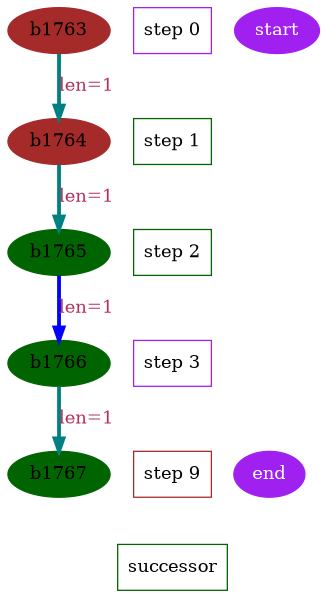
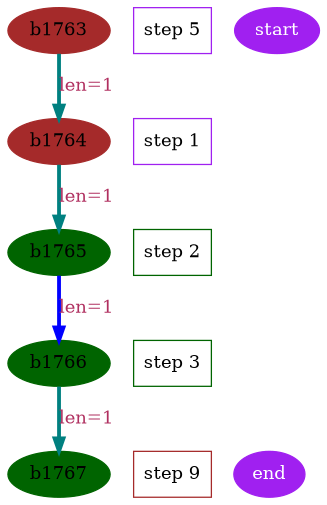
(173, 31) -> (173, 31)
(173, 142) -> (173, 142)
(173, 363) -> (173, 363)
(173, 567) -> none
